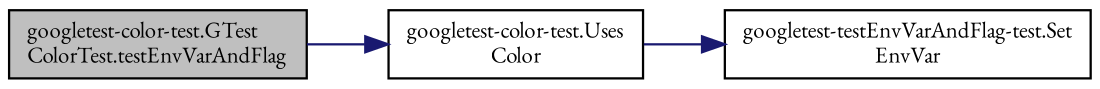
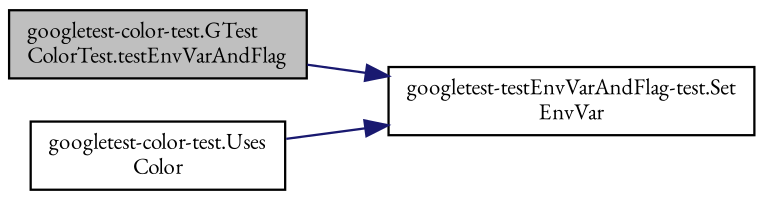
(336, 44) -> (336, 69)
